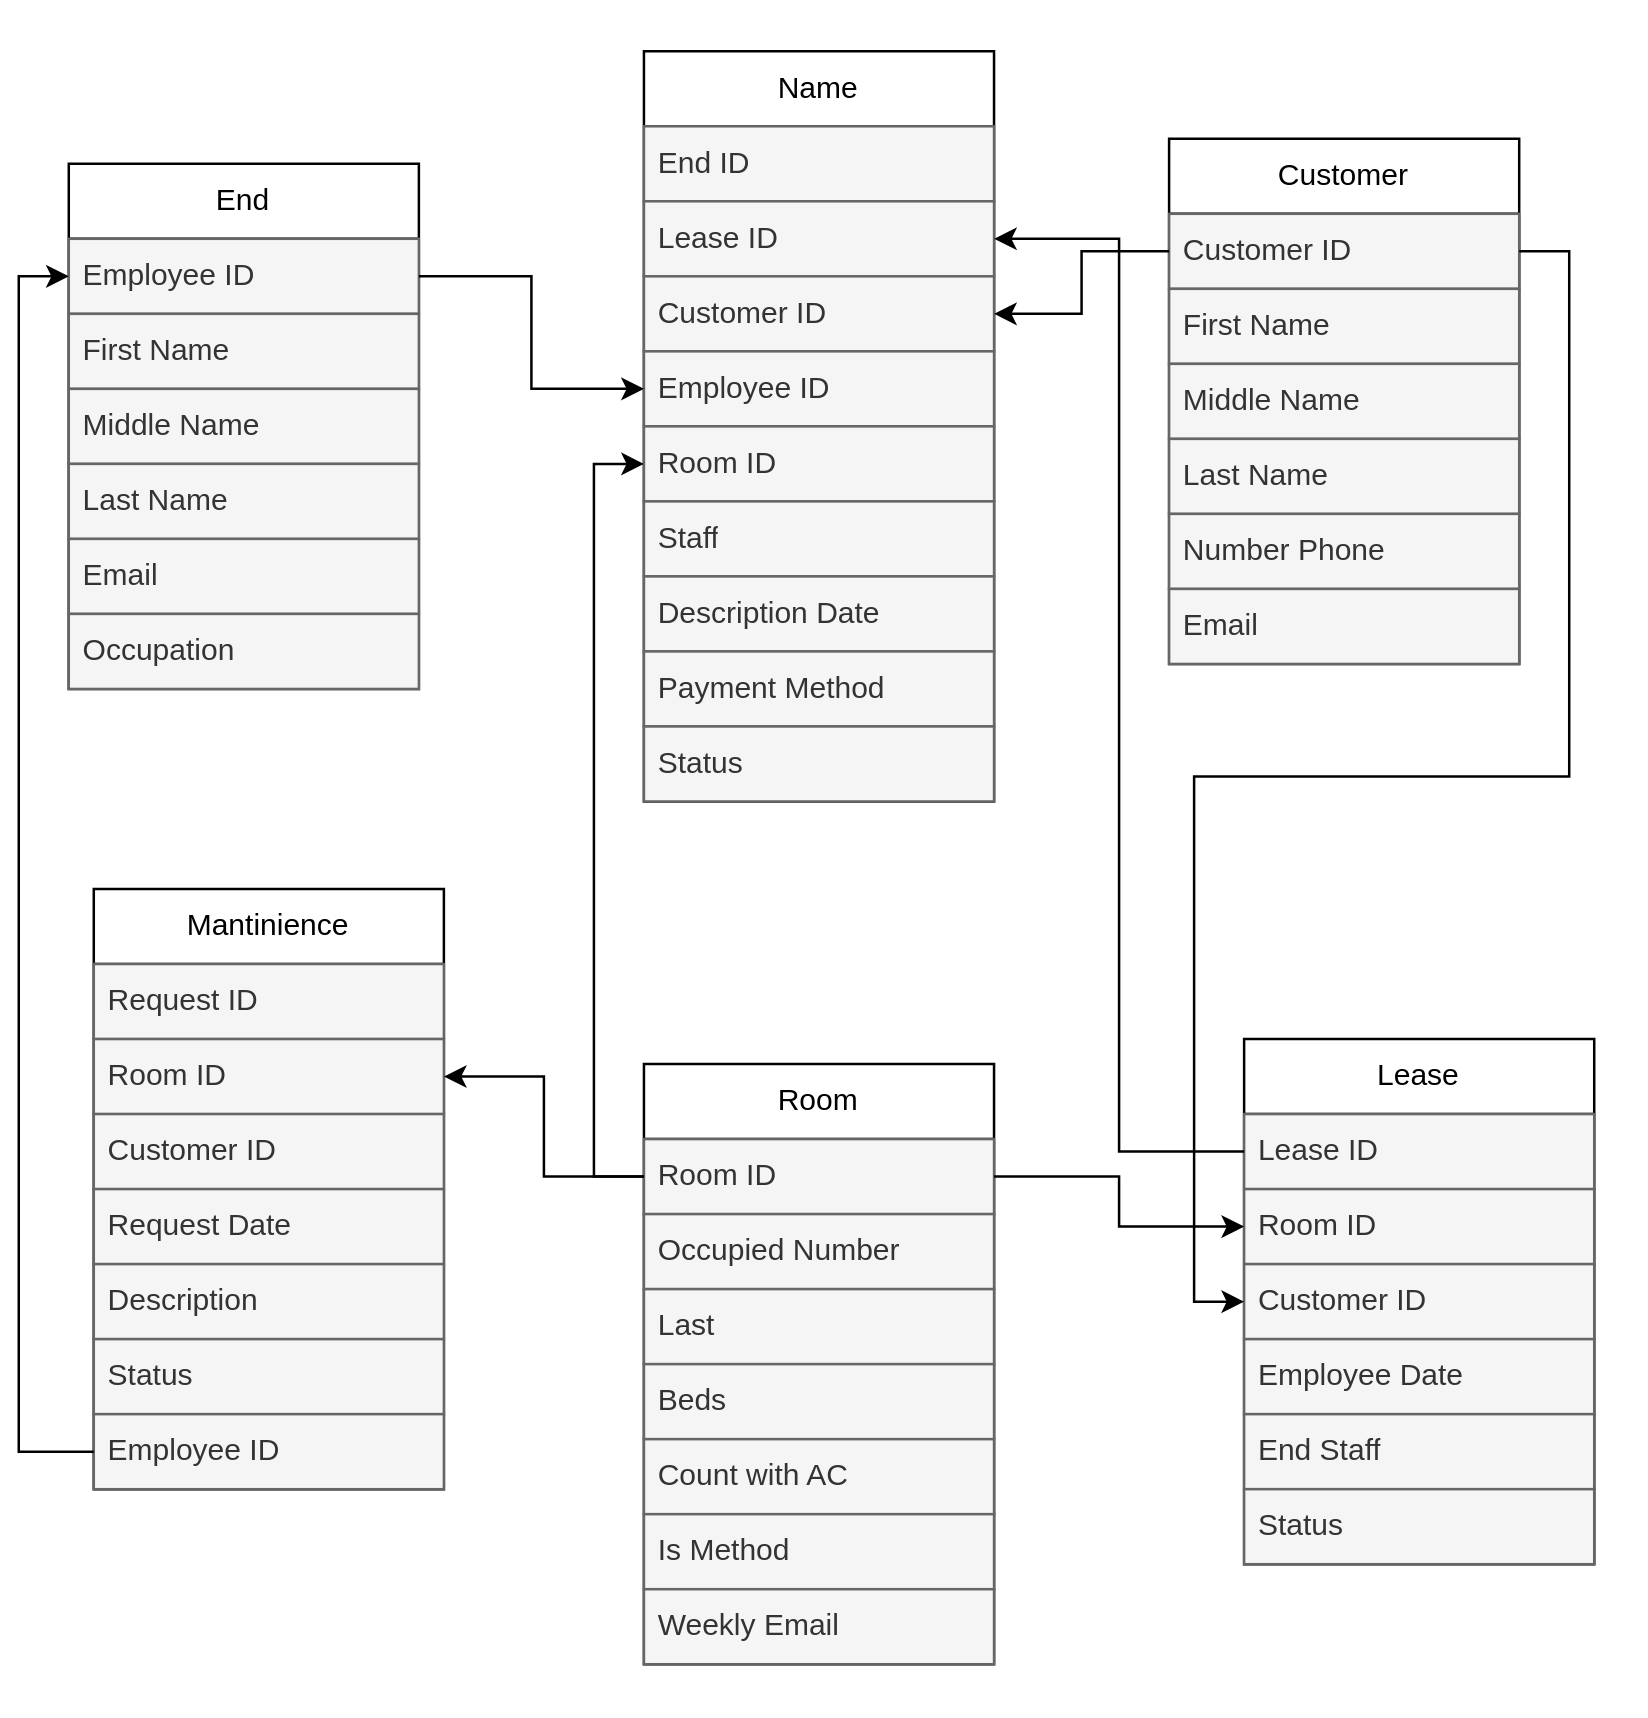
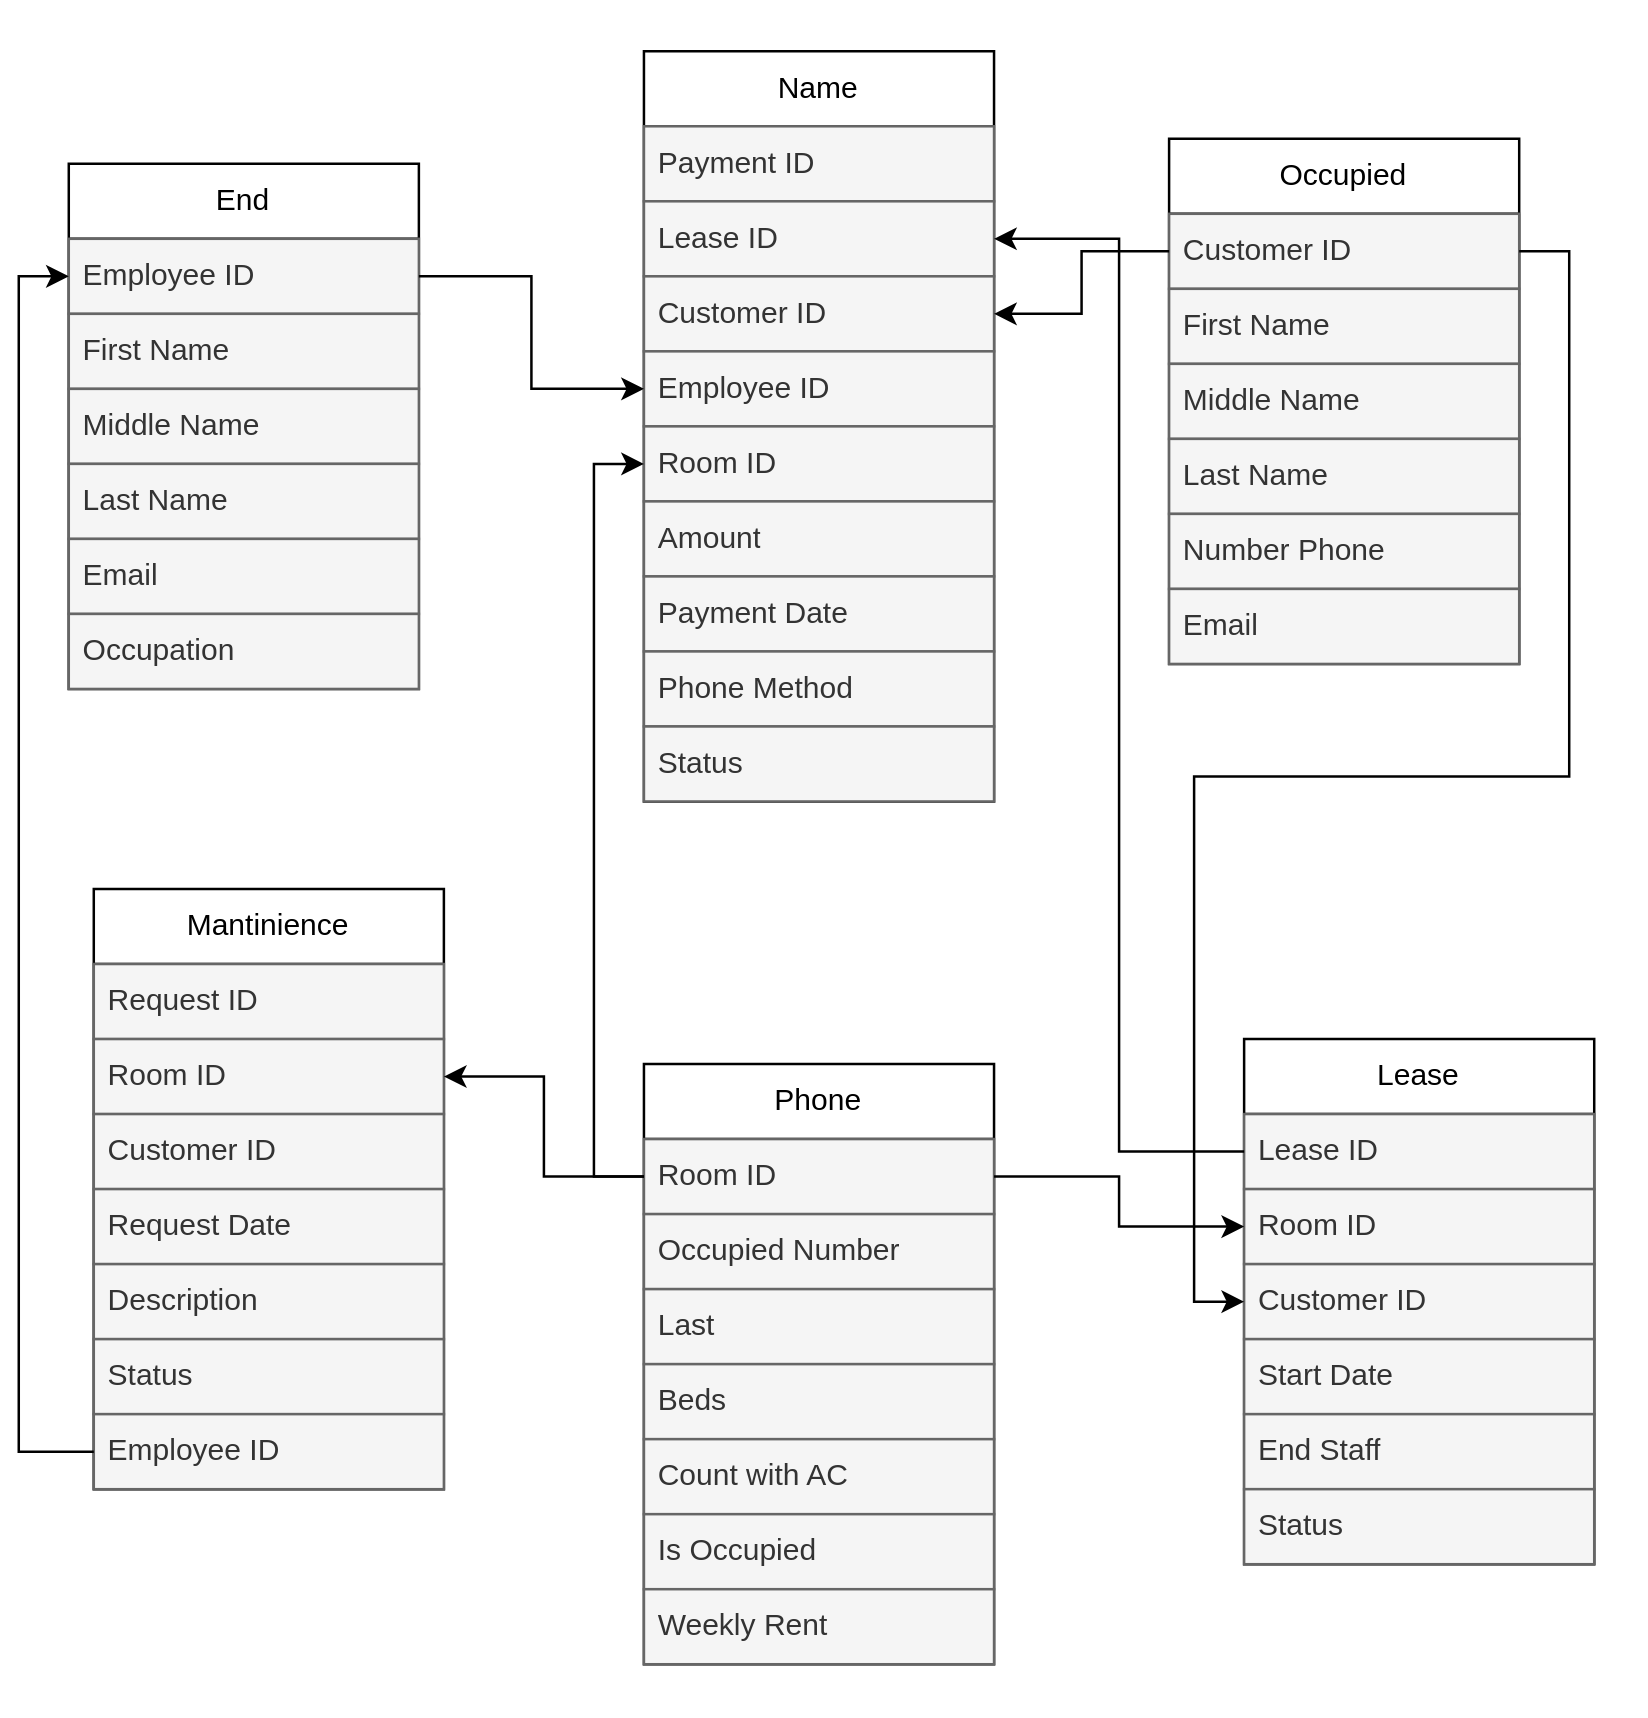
(705, 164) -> (739, 164)
(1344, 176) -> (1344, 176)
(701, 539) -> (709, 539)
(781, 614) -> (756, 614)
(772, 689) -> (756, 689)
(819, 1101) -> (819, 1101)
(1360, 1376) -> (1339, 1376)
(730, 1551) -> (743, 1551)
(744, 1626) -> (743, 1626)
